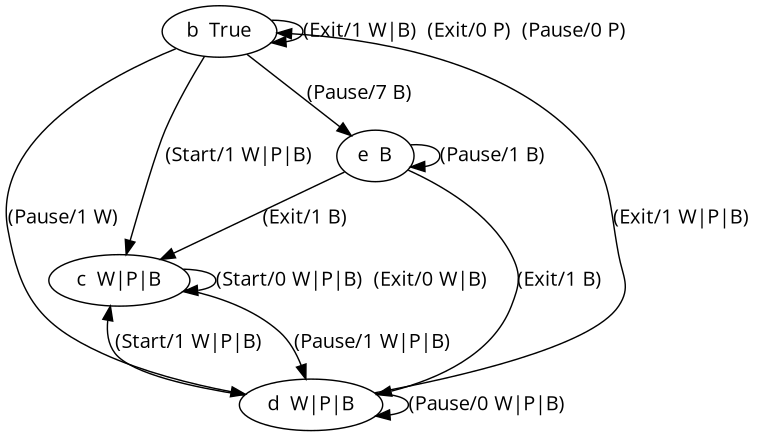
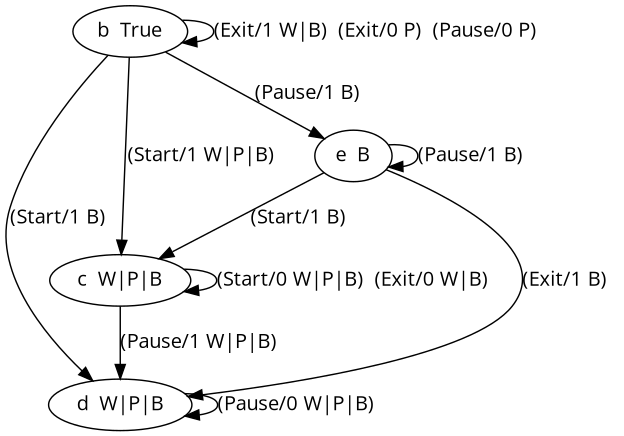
(365, 94) -> (313, 94)
(608, 195) -> none
(69, 218) -> (64, 218)
(310, 218) -> (304, 218)
(160, 377) -> none
